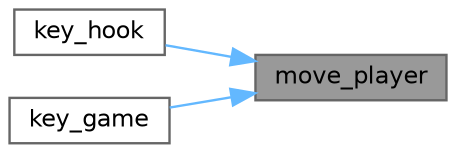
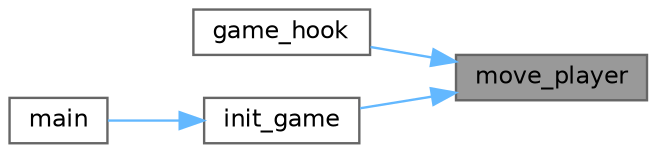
(90, 32) -> (282, 32)
none -> (58, 121)
(90, 121) -> (282, 121)
